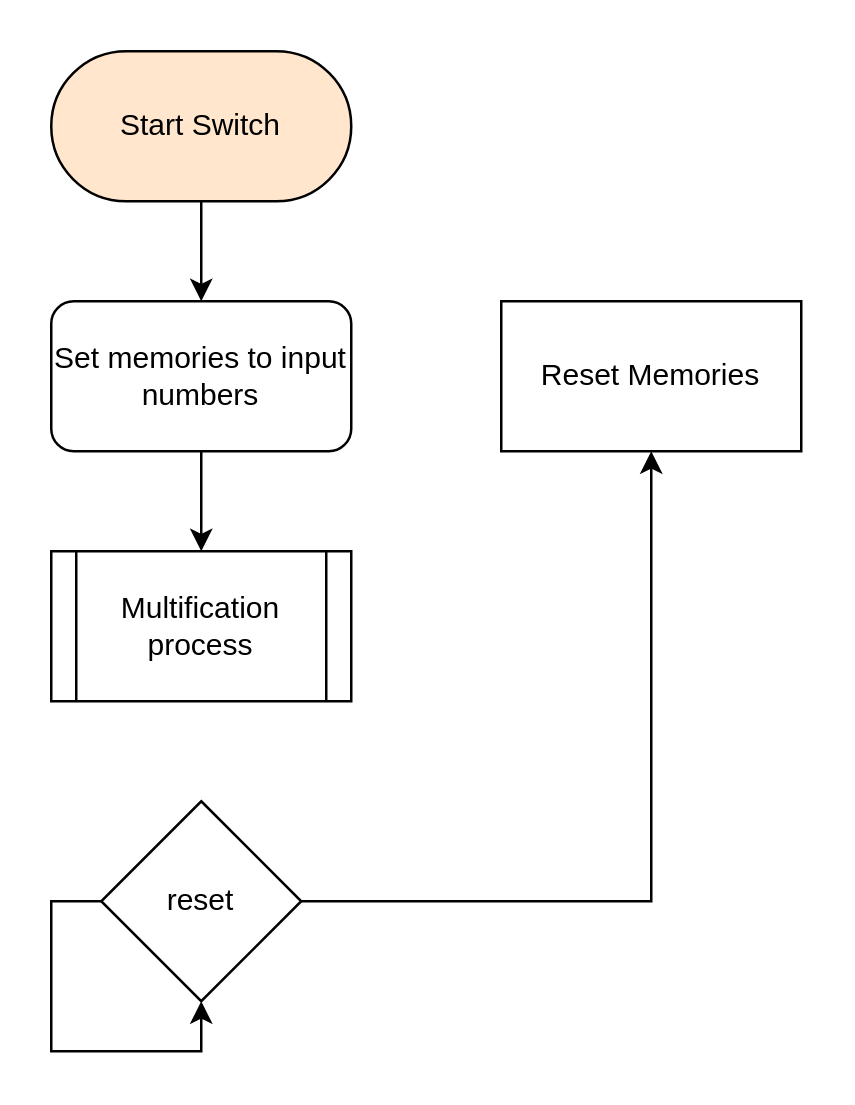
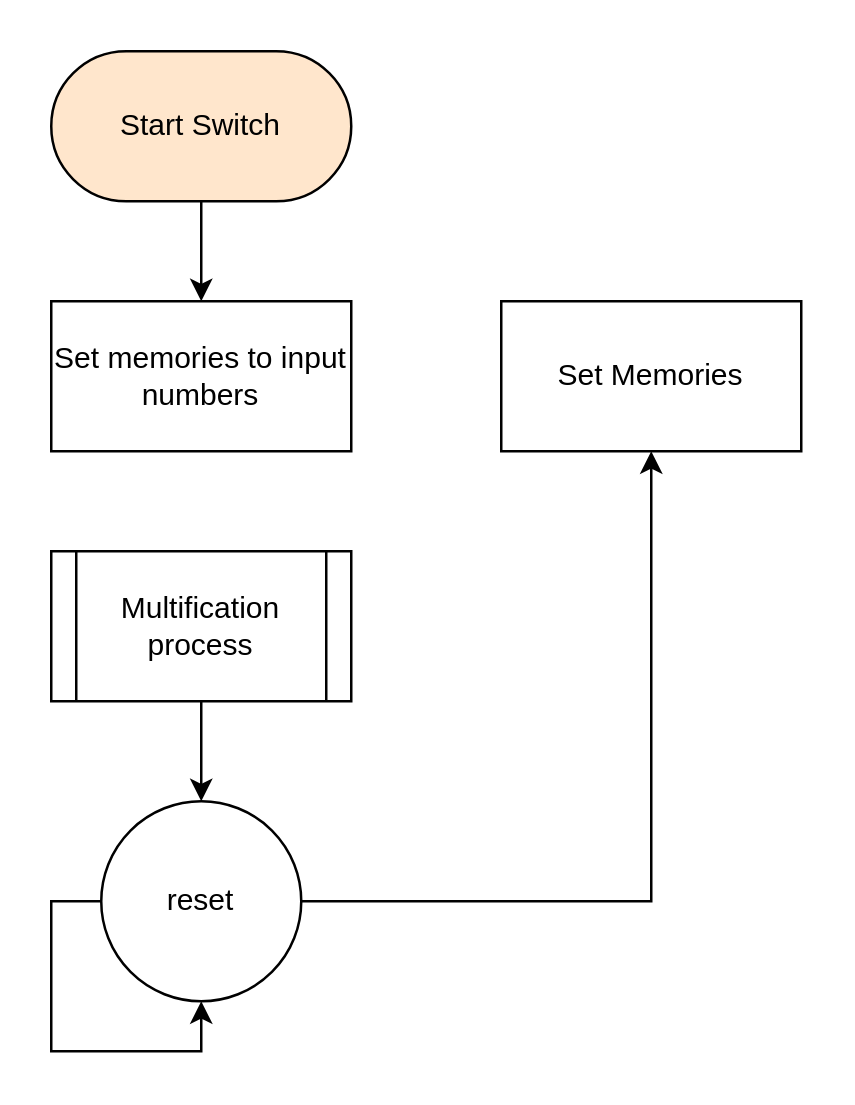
(201, 376) -> (201, 376)
(651, 376) -> (651, 376)
(201, 493) -> none
none -> (201, 743)
(201, 901) -> (201, 901)
